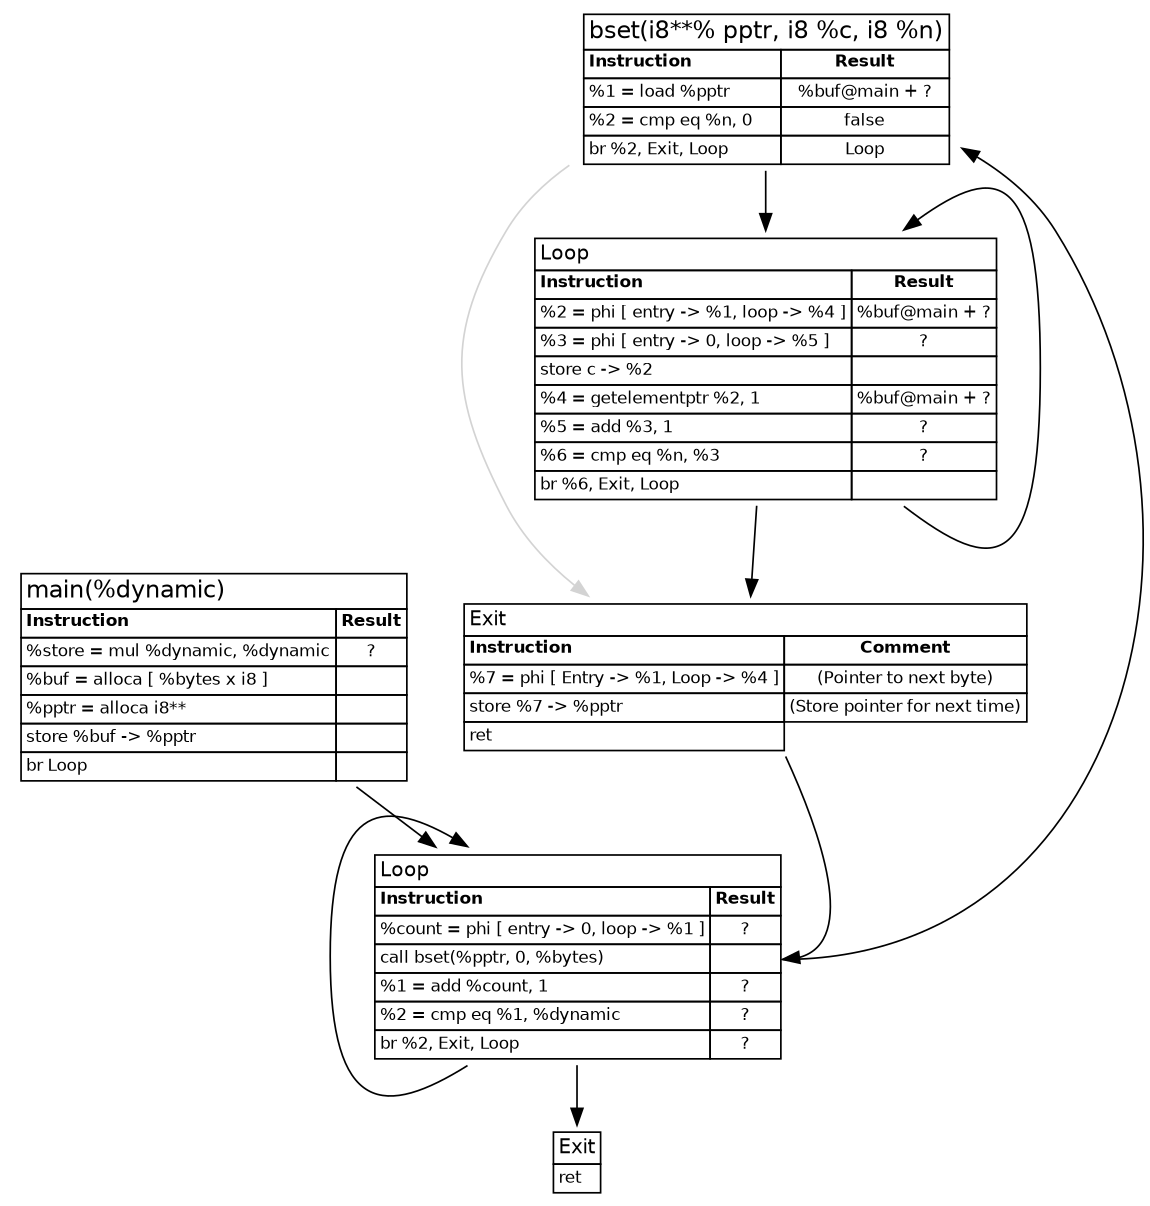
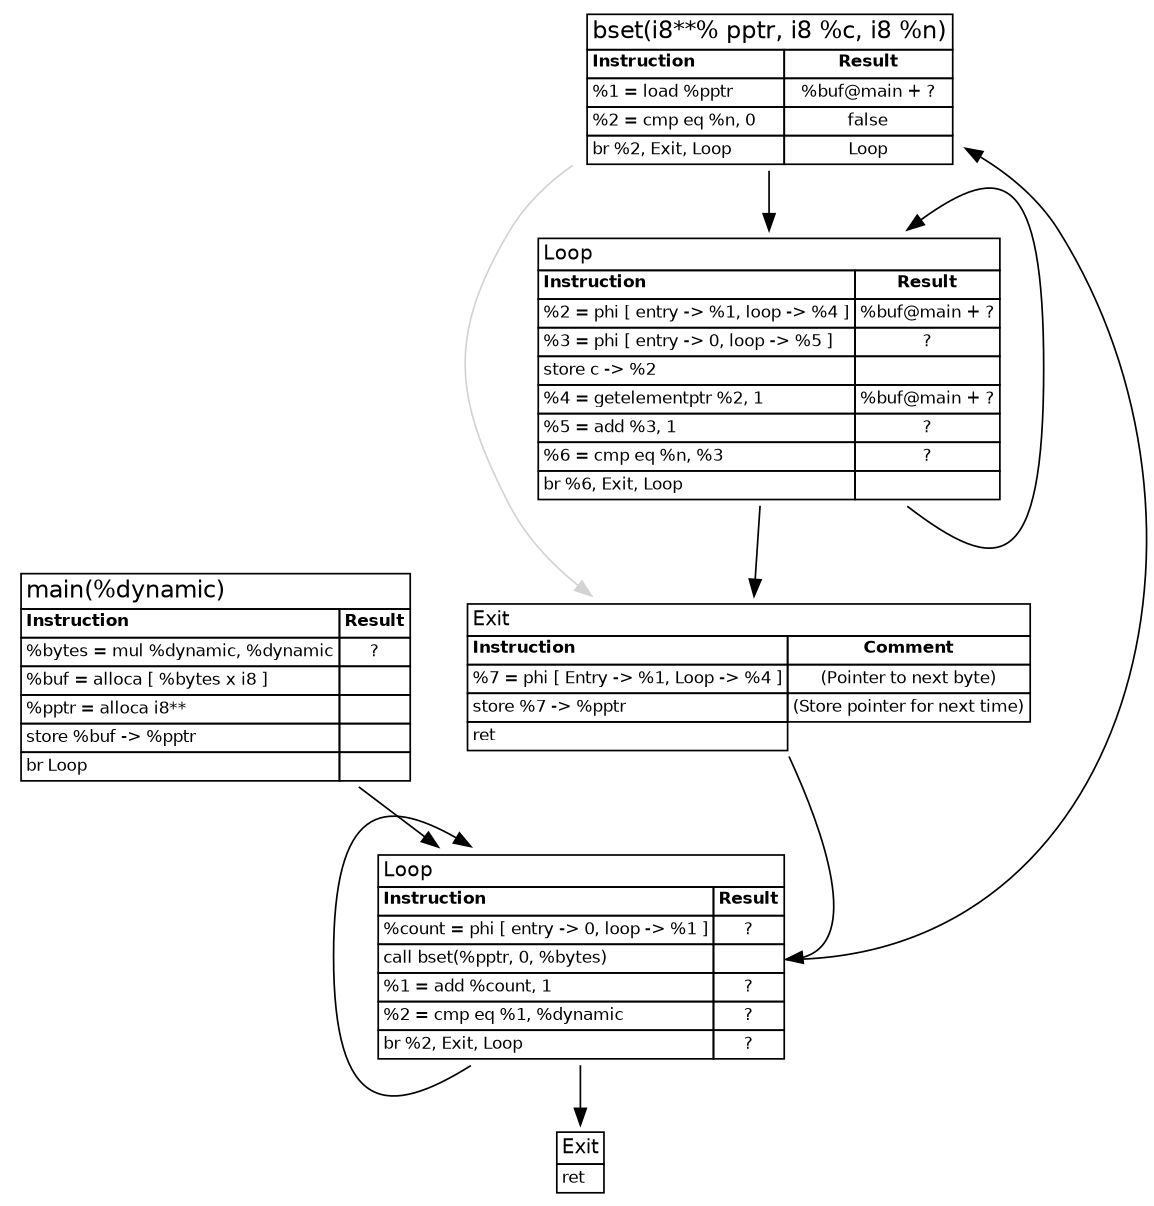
(179, 651) -> (180, 651)
